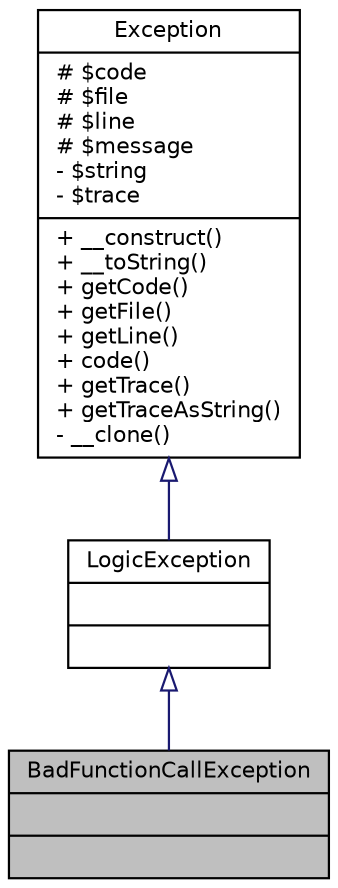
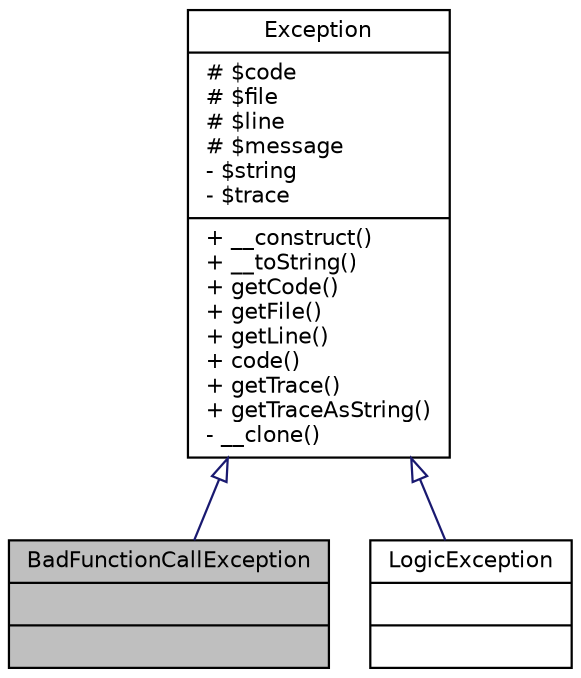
(169, 721) -> (207, 510)
